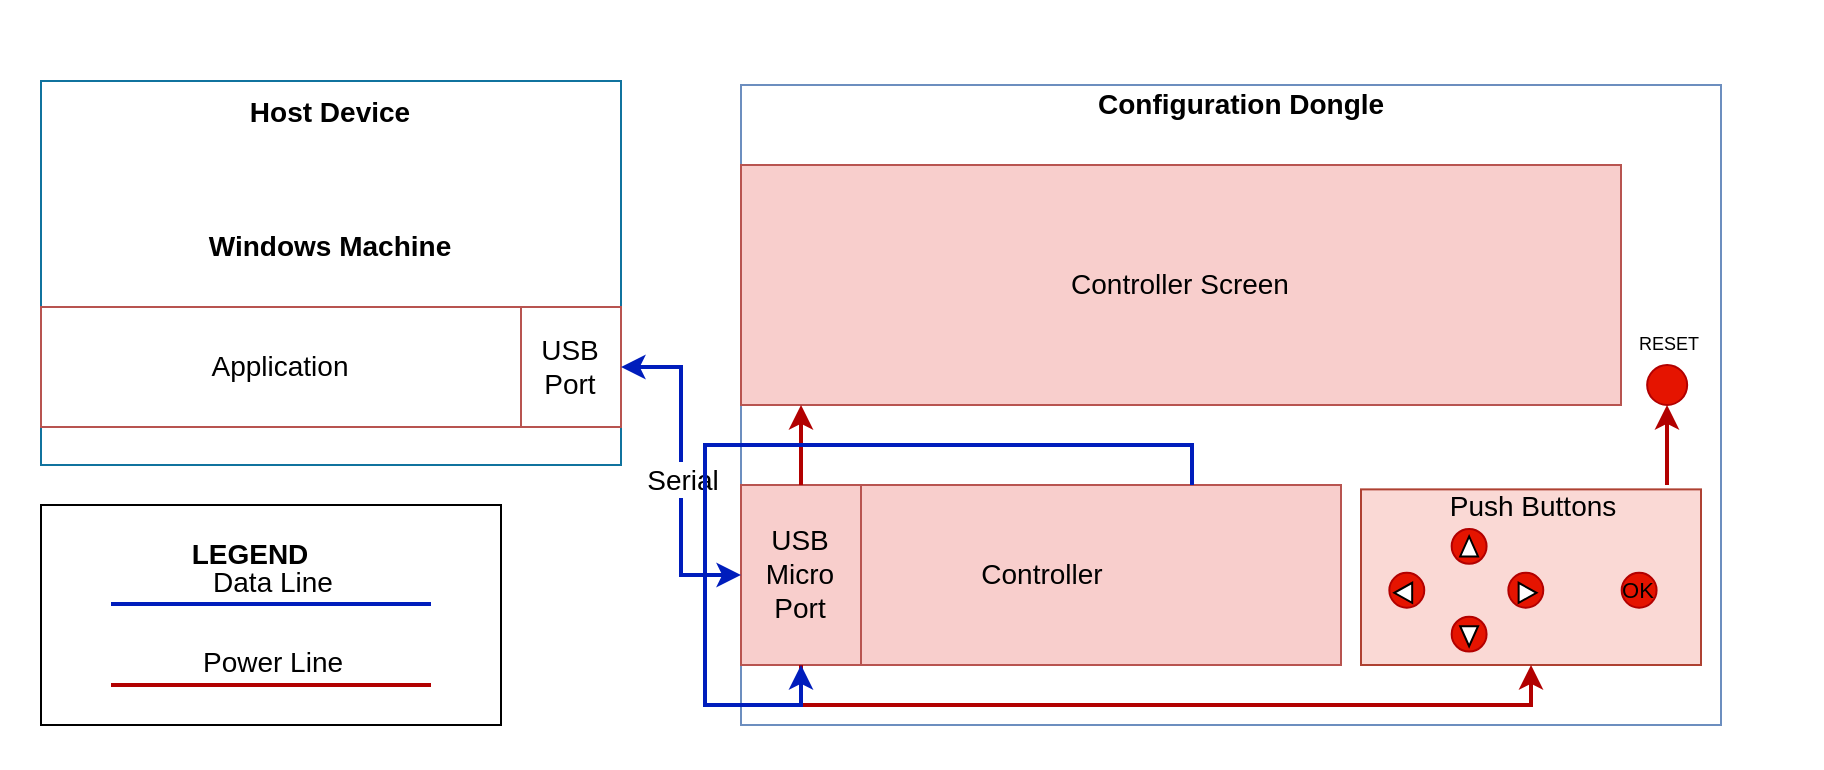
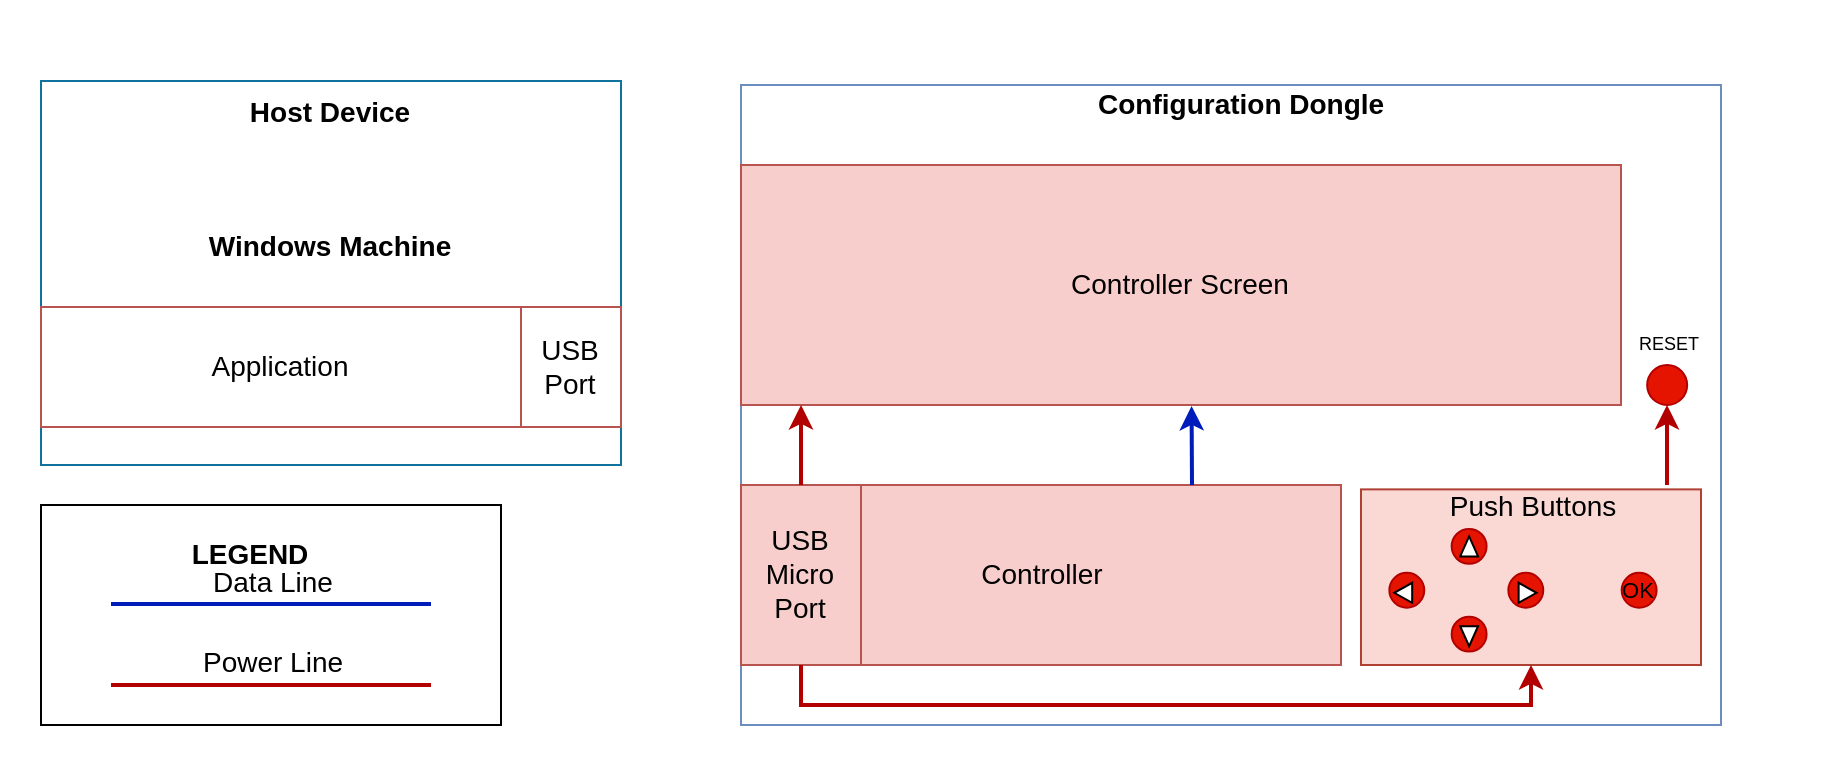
(772, 445) -> (1192, 434)
(681, 545) -> none
